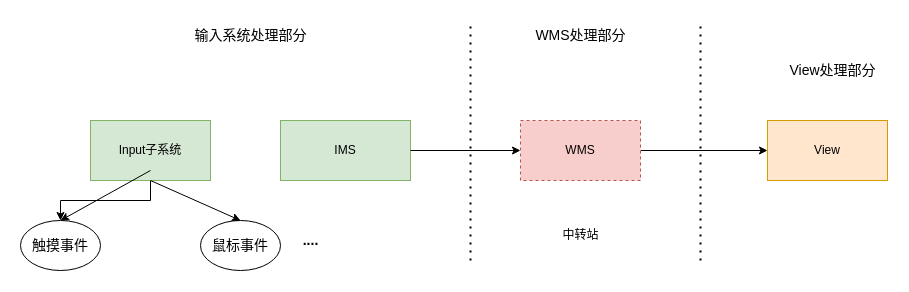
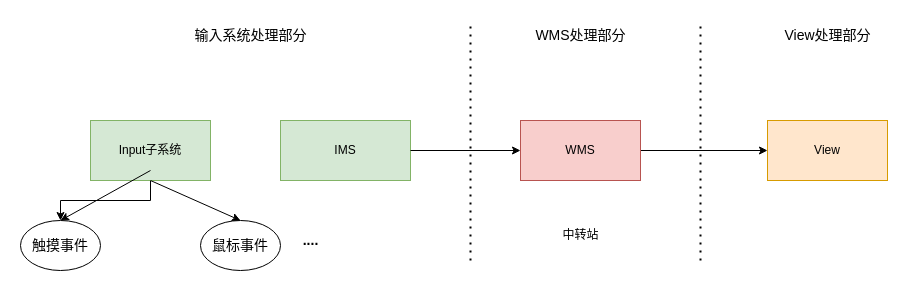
(833, 71) -> (828, 36)
(581, 151) -> (581, 151)
